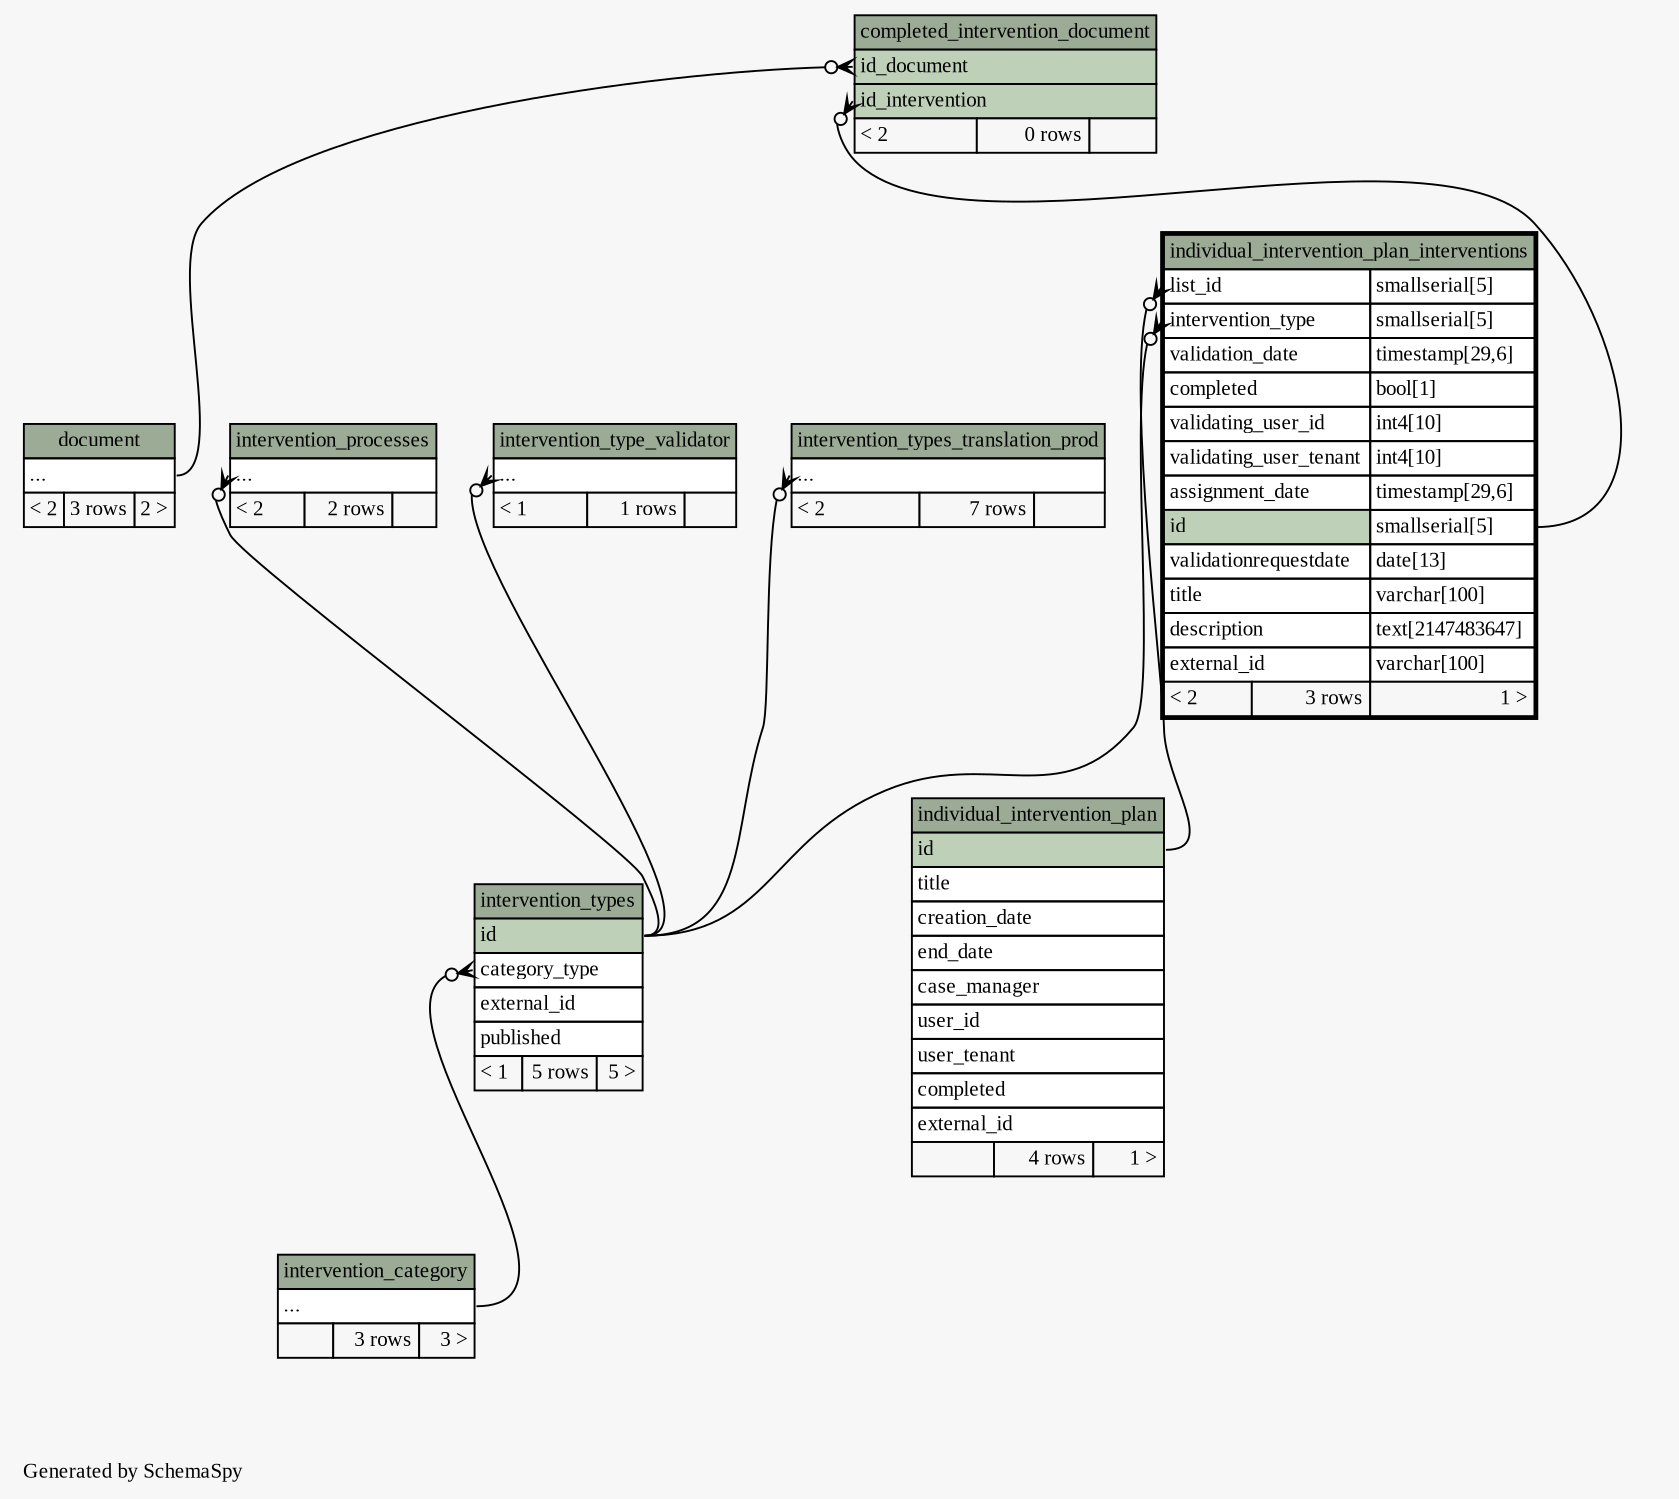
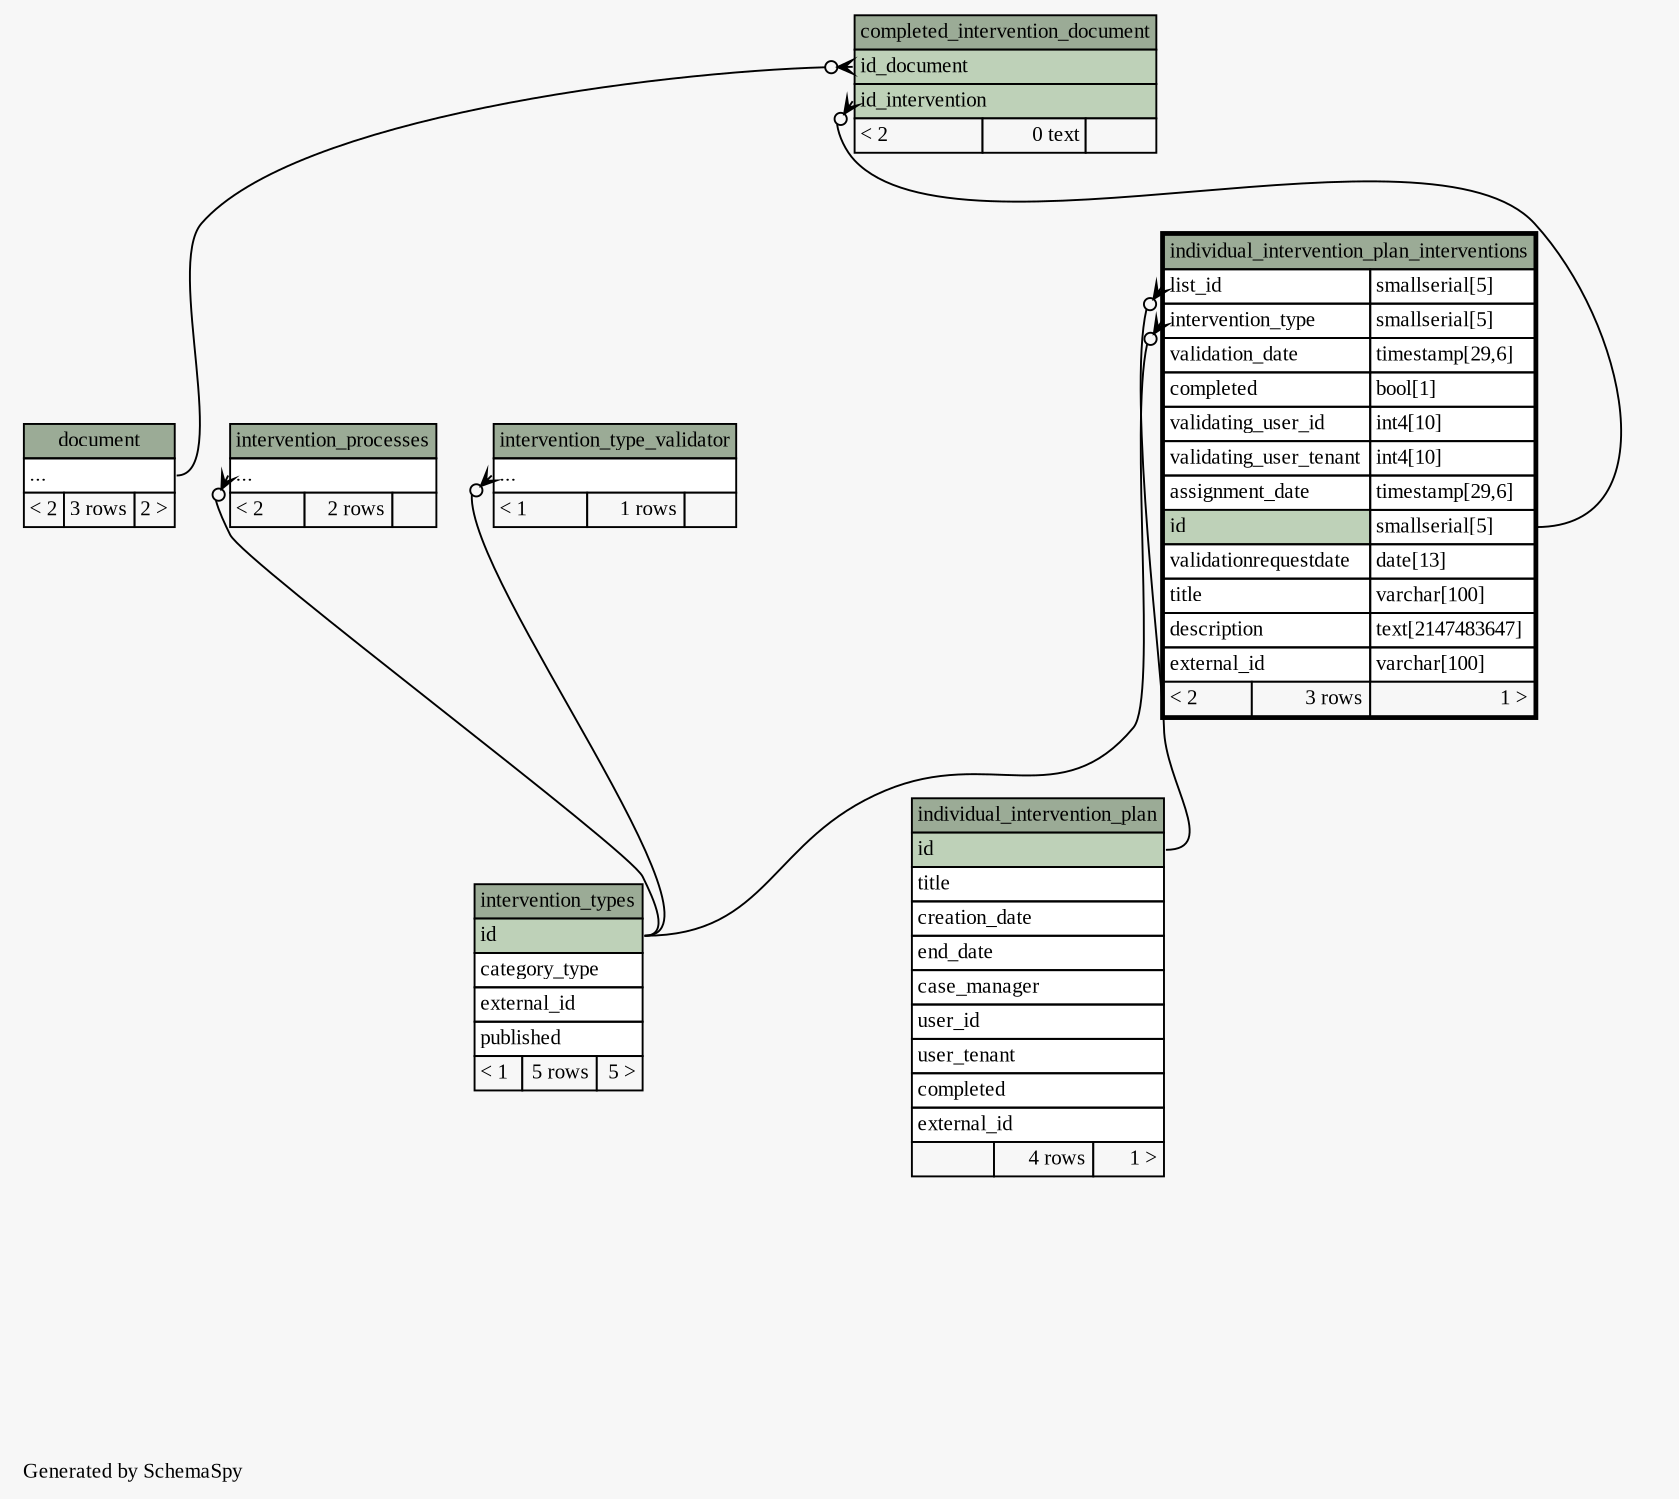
(1054, 135) -> (1056, 135)
(948, 476) -> none
(375, 1306) -> none
